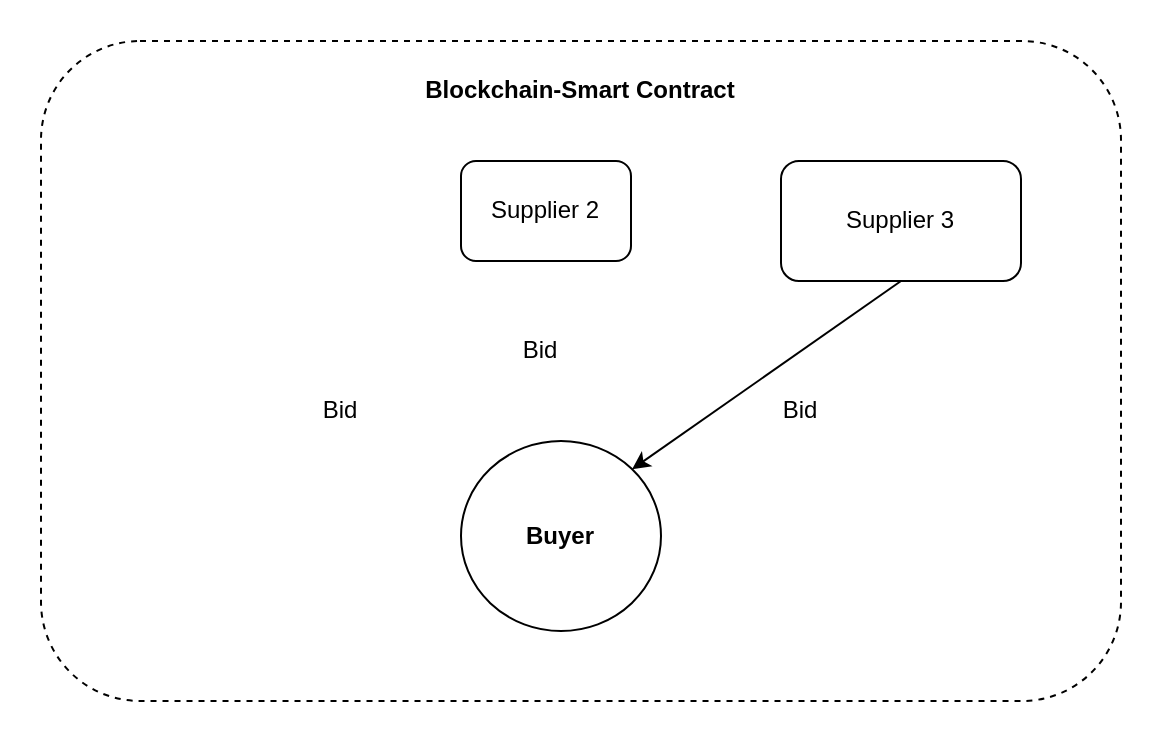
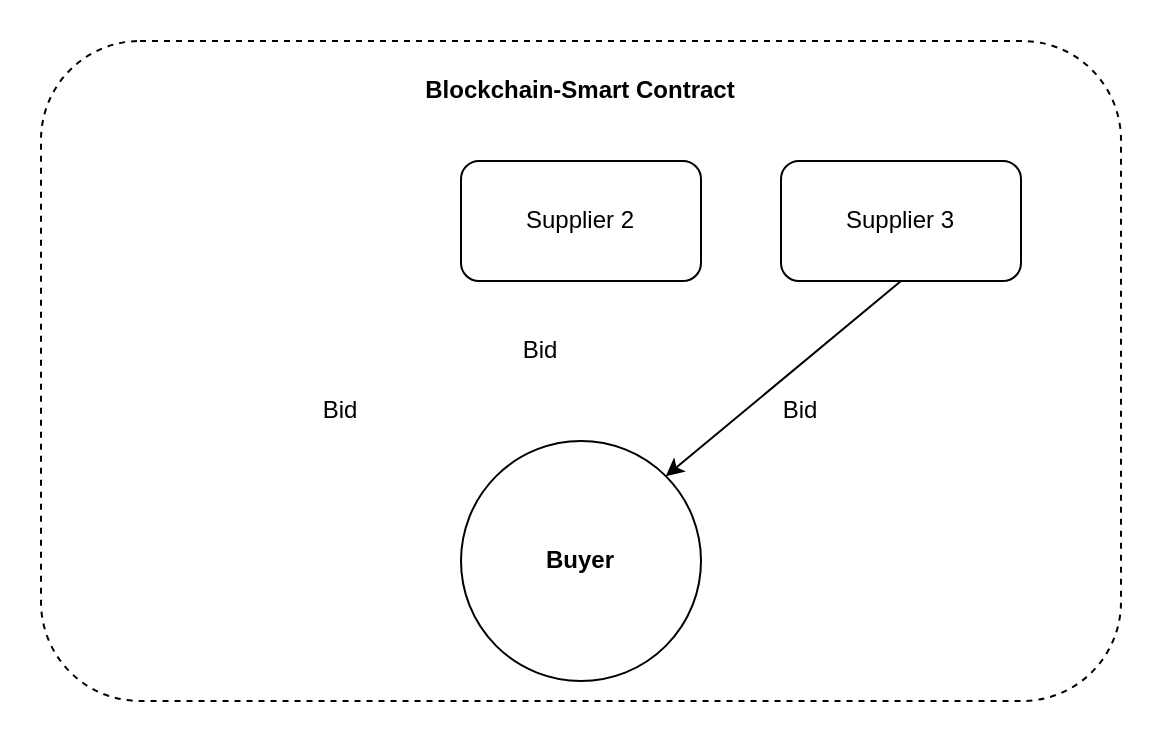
(546, 211) -> (581, 221)
(561, 536) -> (581, 561)
